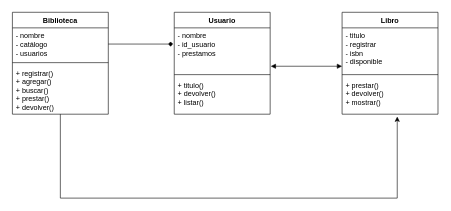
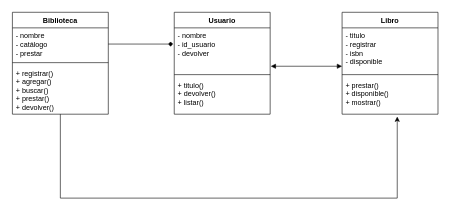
(34, 45) -> (34, 45)
(199, 45) -> (199, 45)
(368, 94) -> (370, 94)
